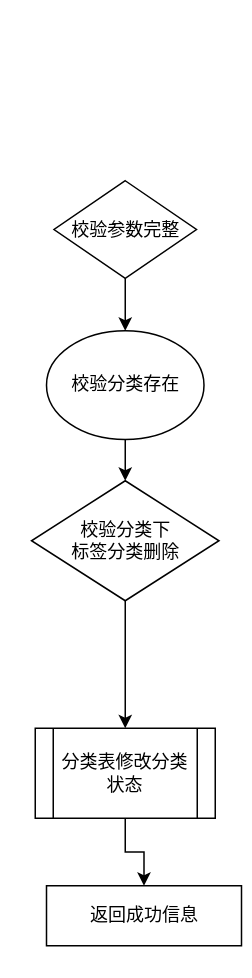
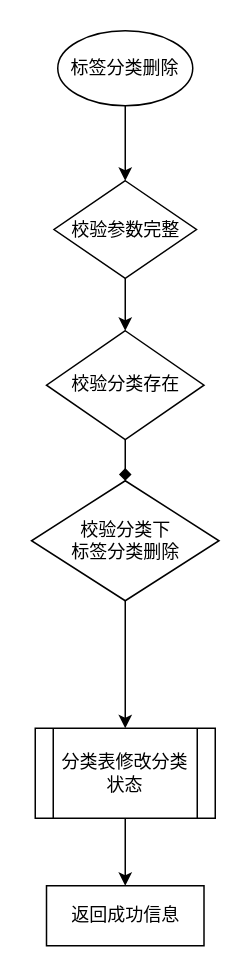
none -> (125, 68)
none -> (125, 138)
(125, 385) -> (125, 385)
(125, 469) -> (125, 468)
(144, 916) -> (125, 916)
